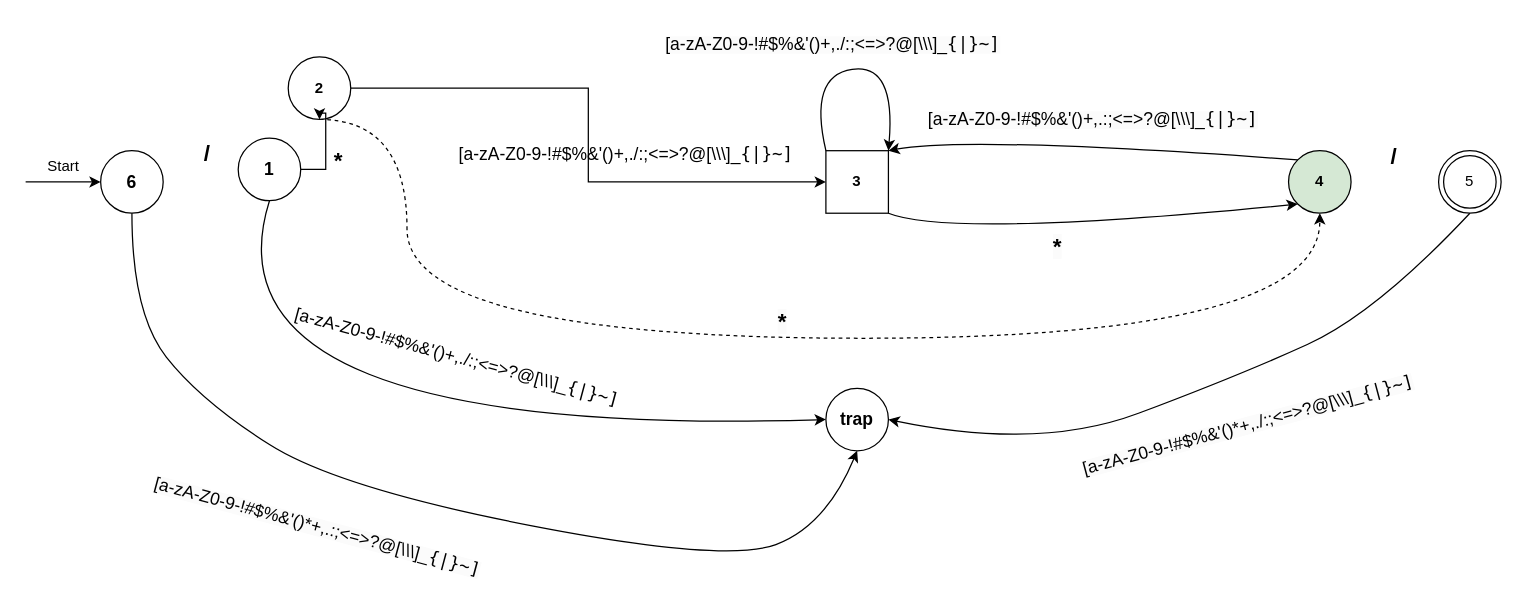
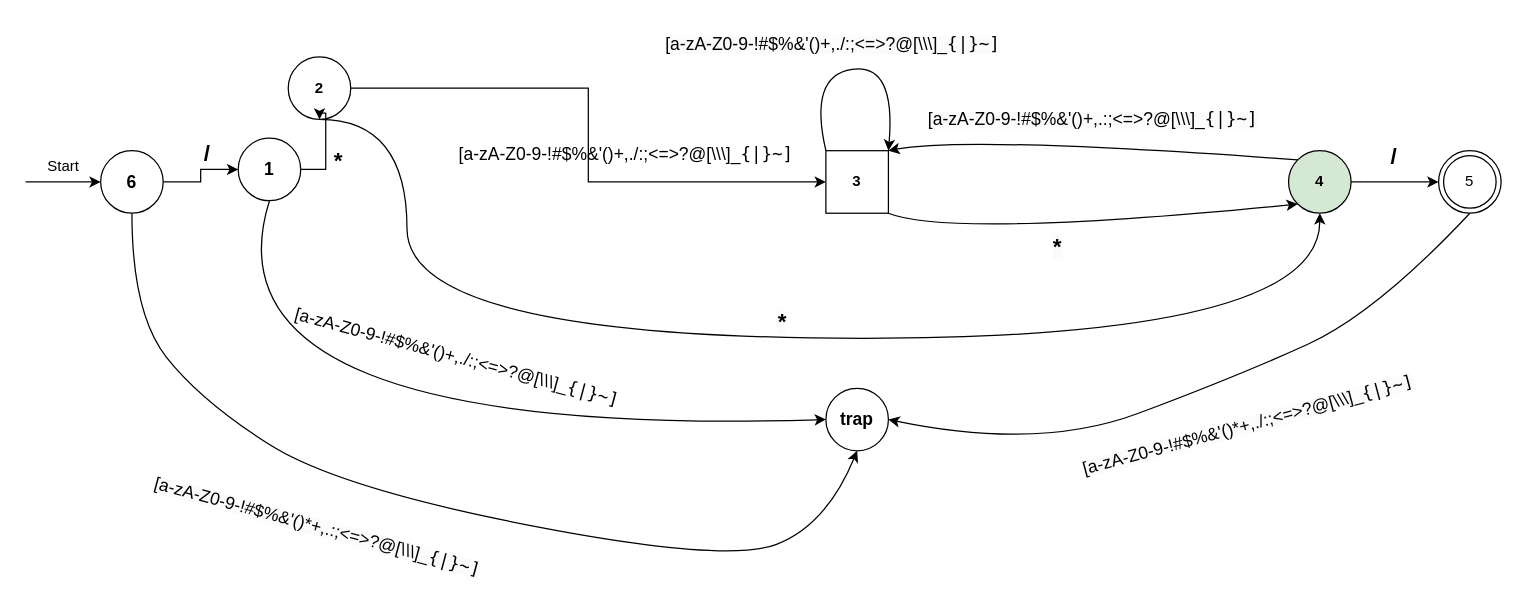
none -> (201, 180)
none -> (1390, 182)
(792, 337) -> (792, 337)
